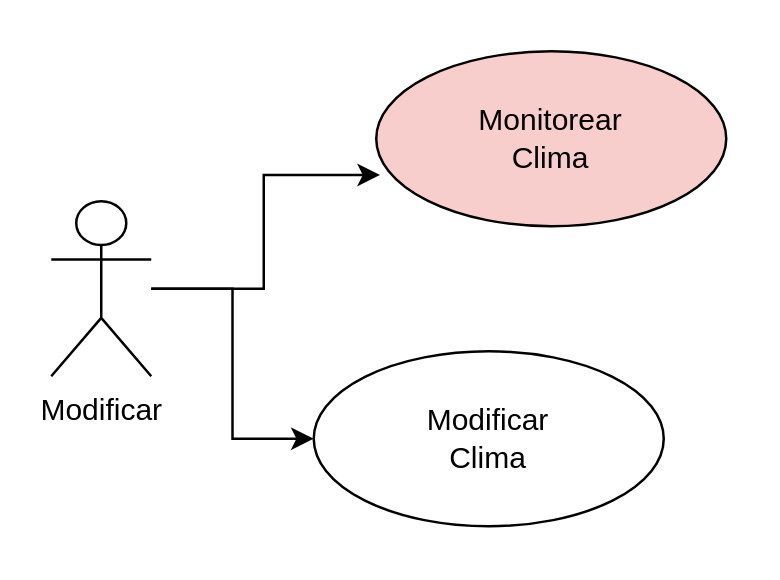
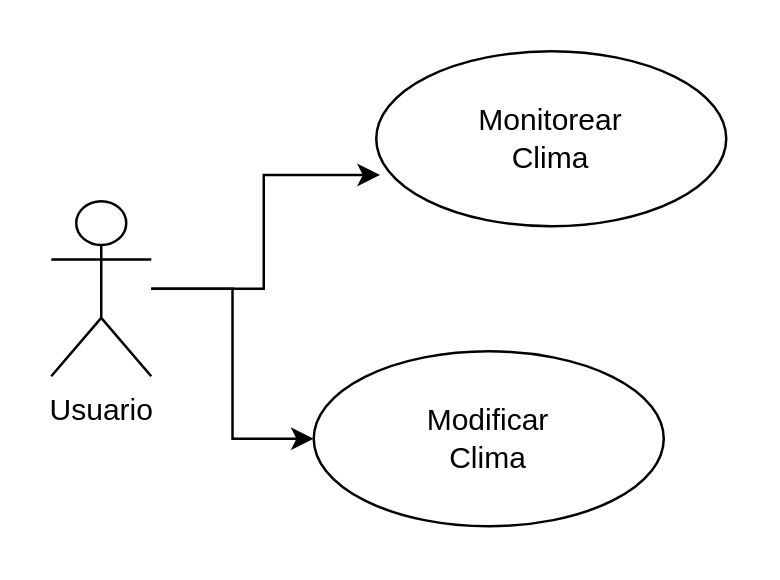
(551, 139) -> (551, 139)
(103, 412) -> (103, 412)
